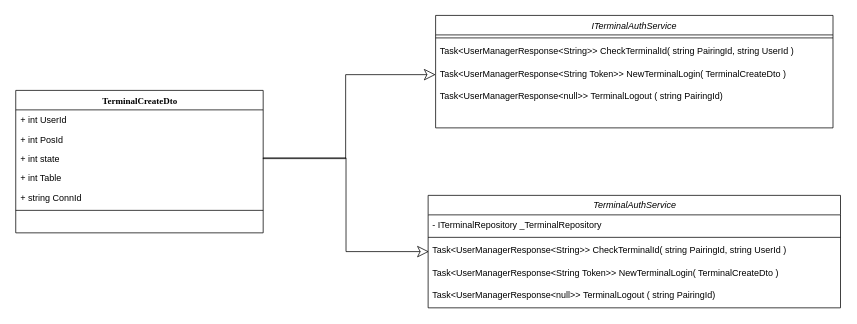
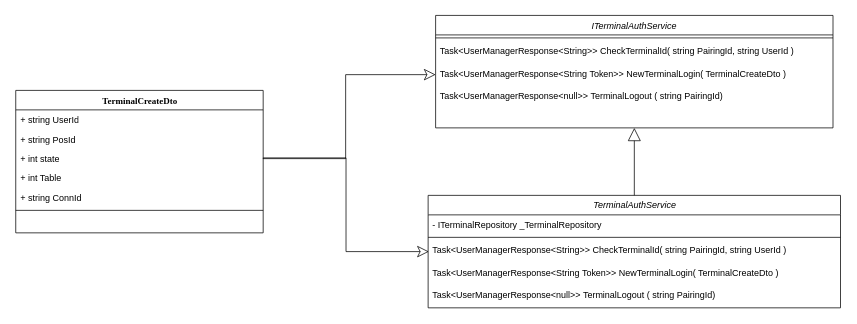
(47, 121) -> (55, 121)
(45, 140) -> (52, 140)
none -> (635, 167)
